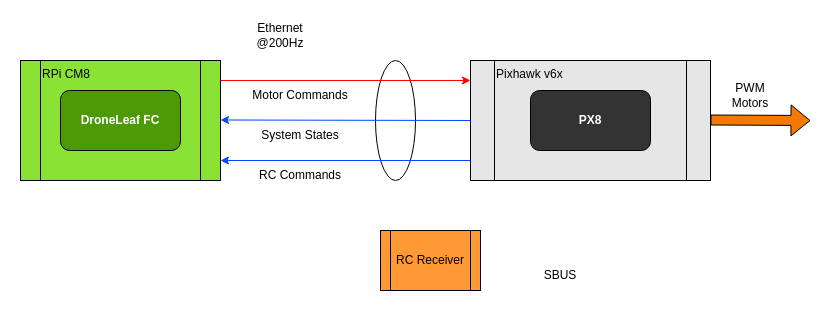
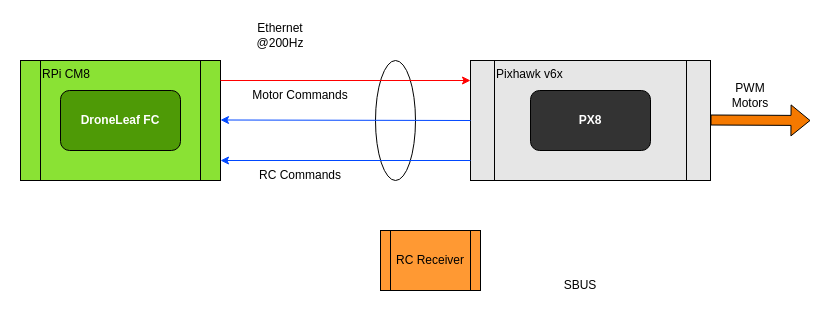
(301, 136) -> none
(561, 276) -> (581, 286)
